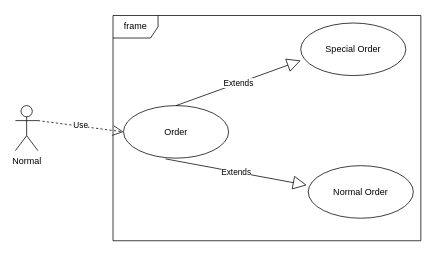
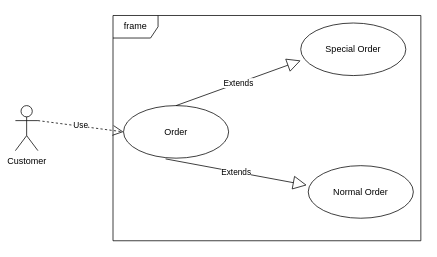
(27, 161) -> (27, 161)
